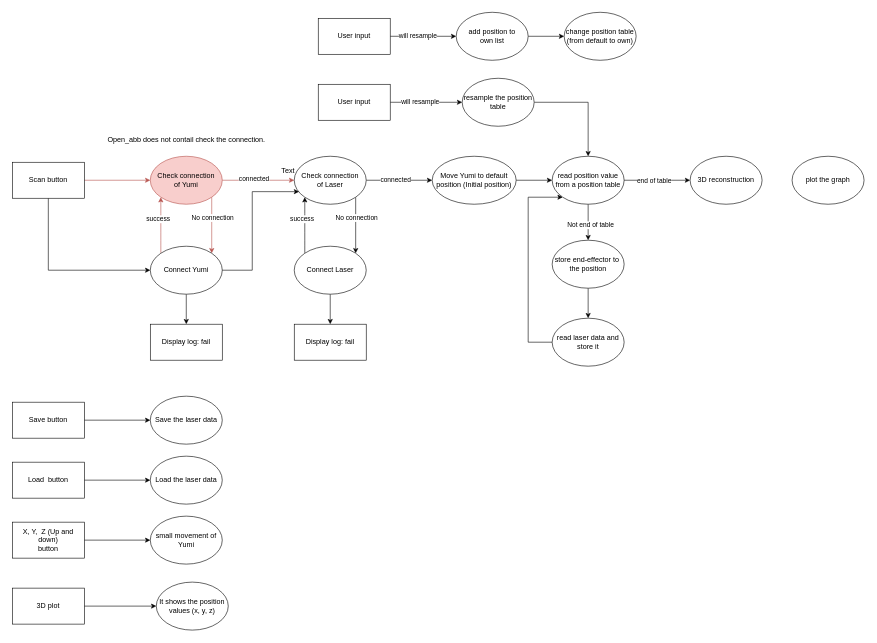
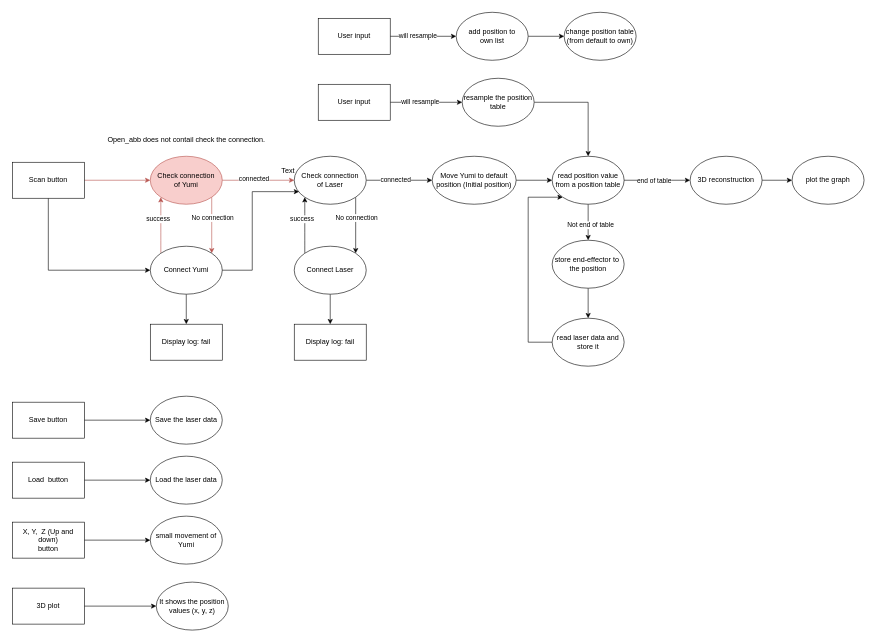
none -> (786, 180)
